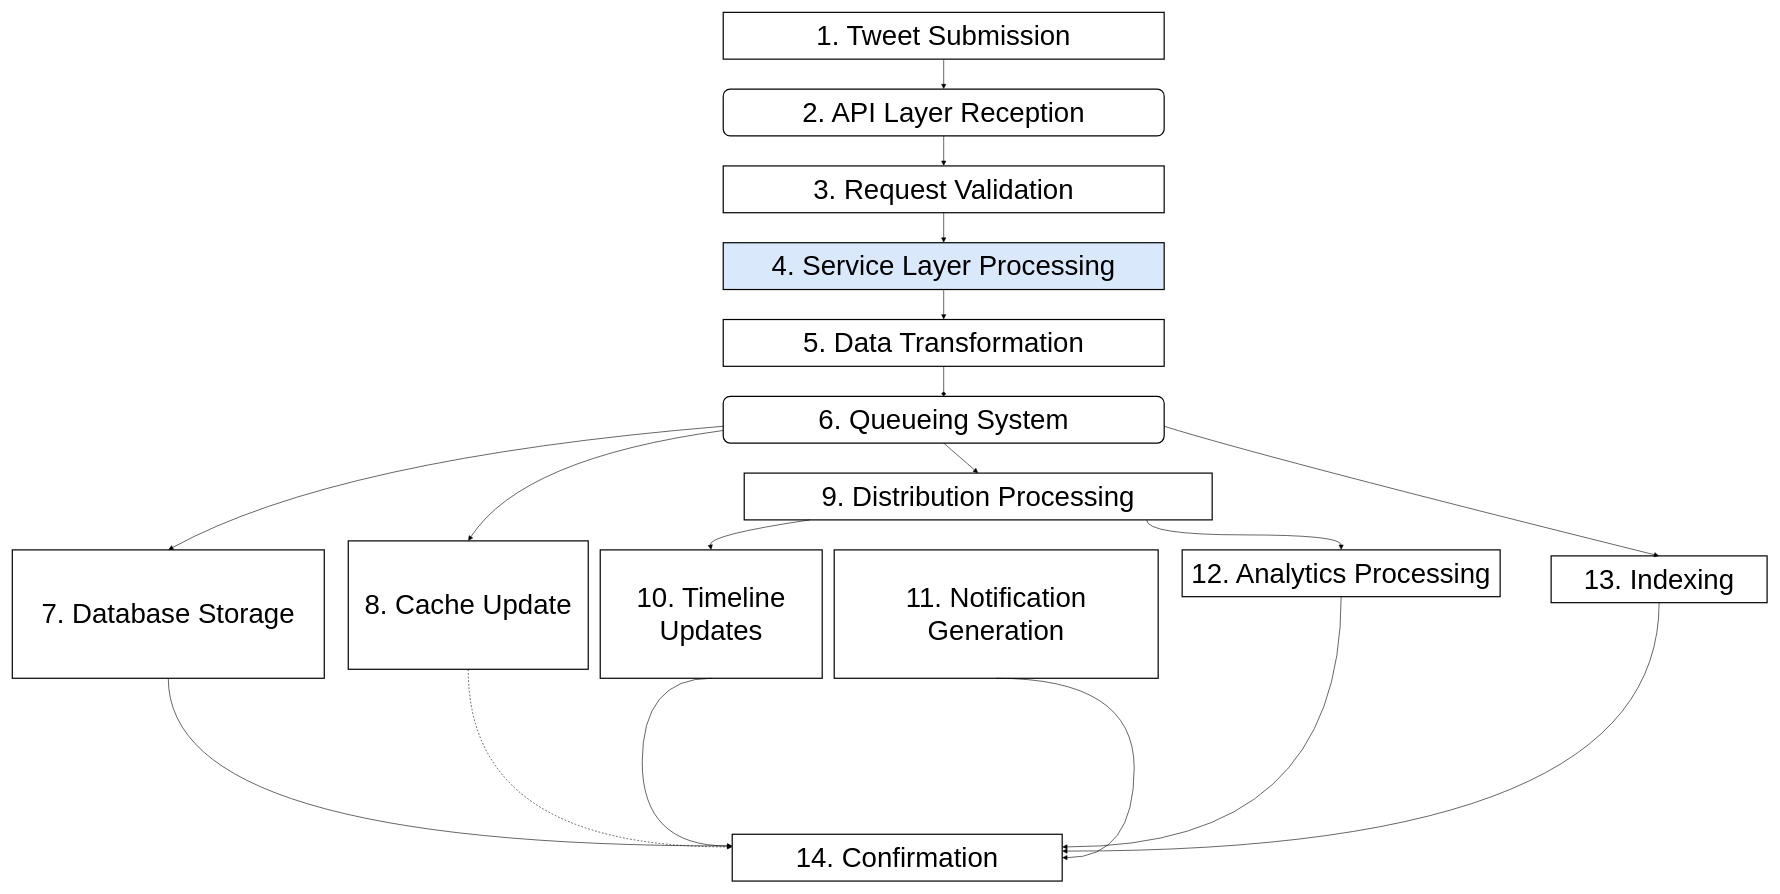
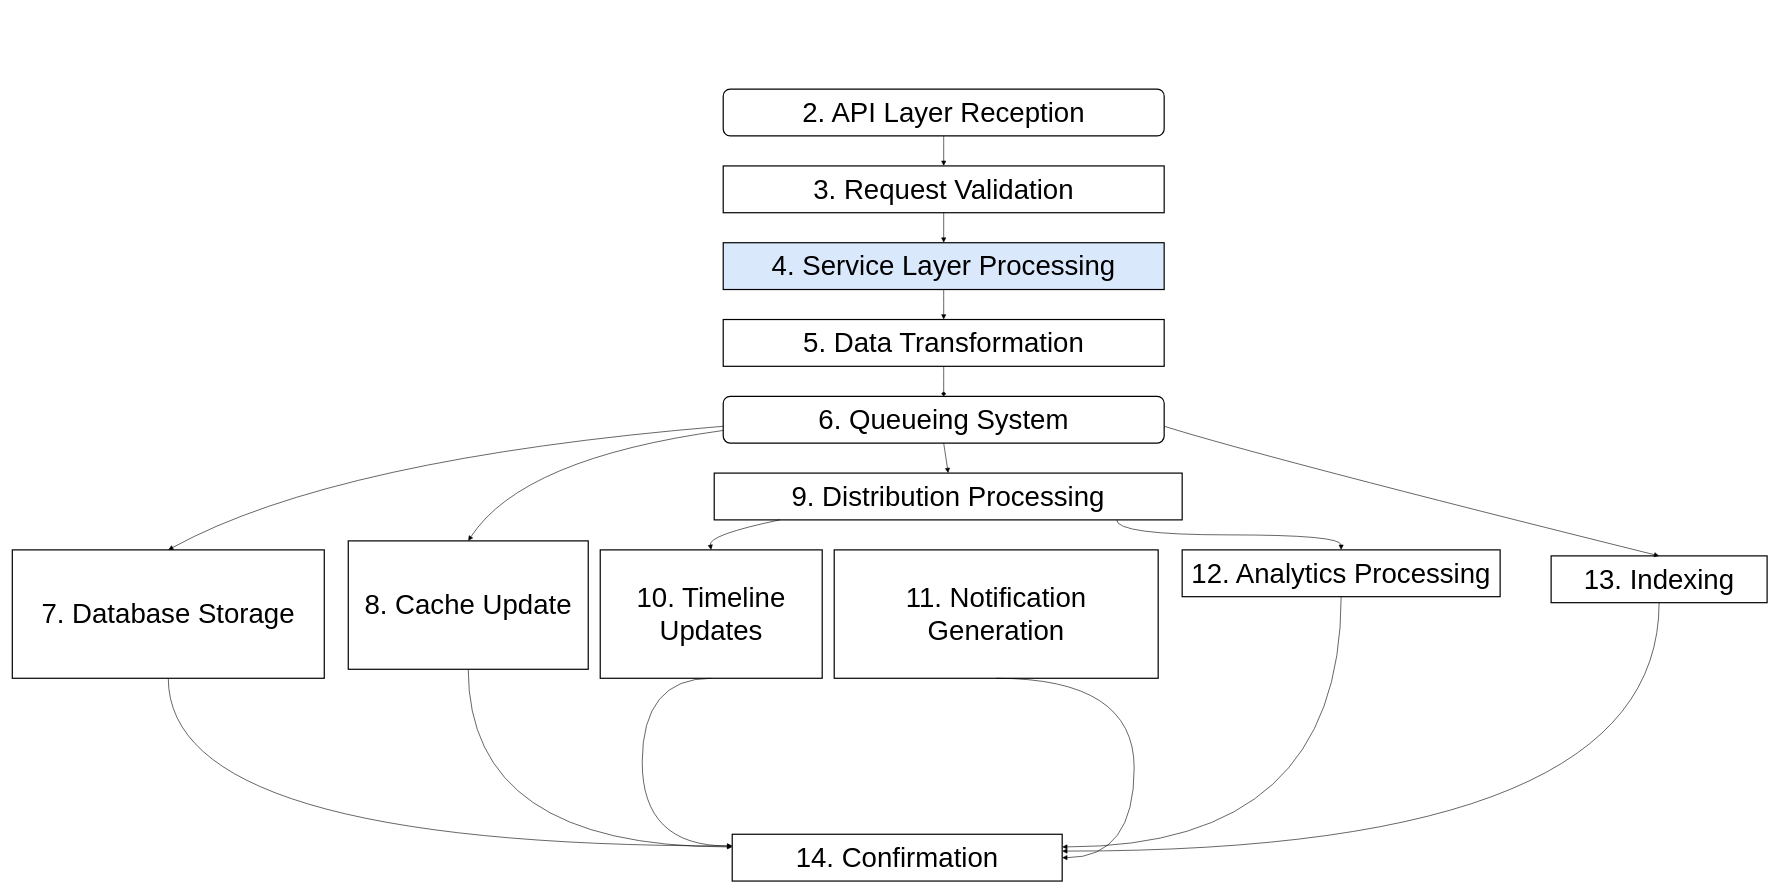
(944, 36) -> none
(944, 59) -> none
(978, 497) -> (948, 497)
(527, 797) -> (527, 797)
